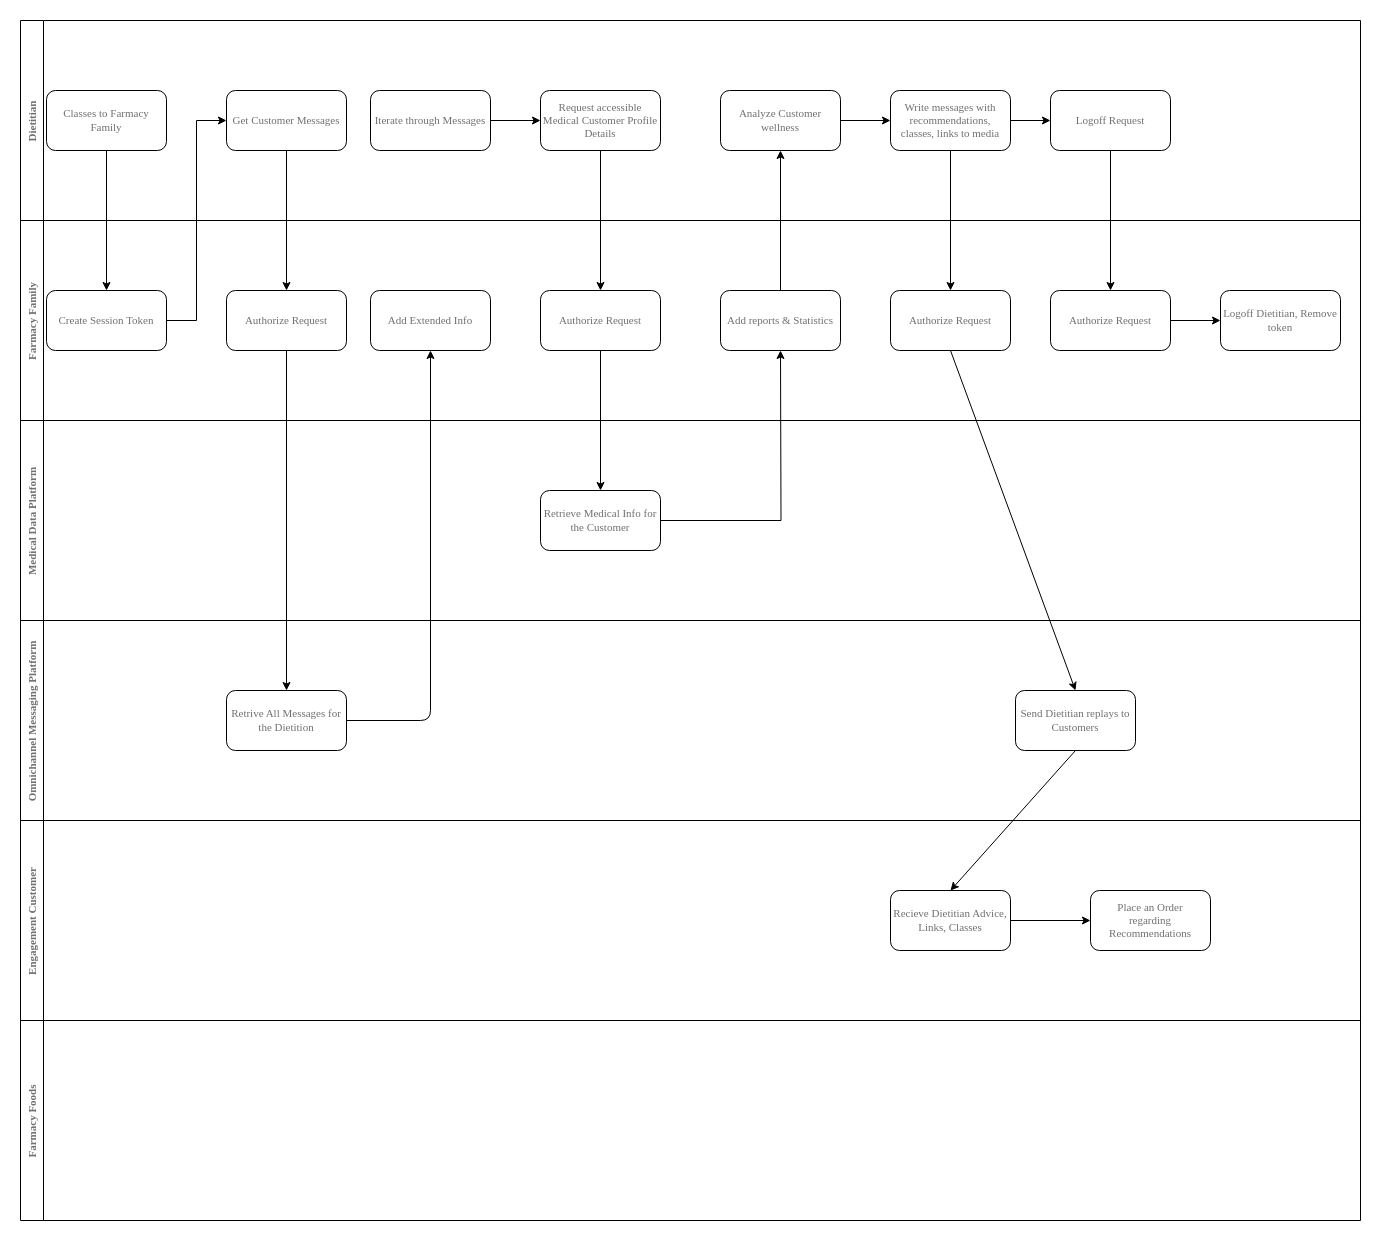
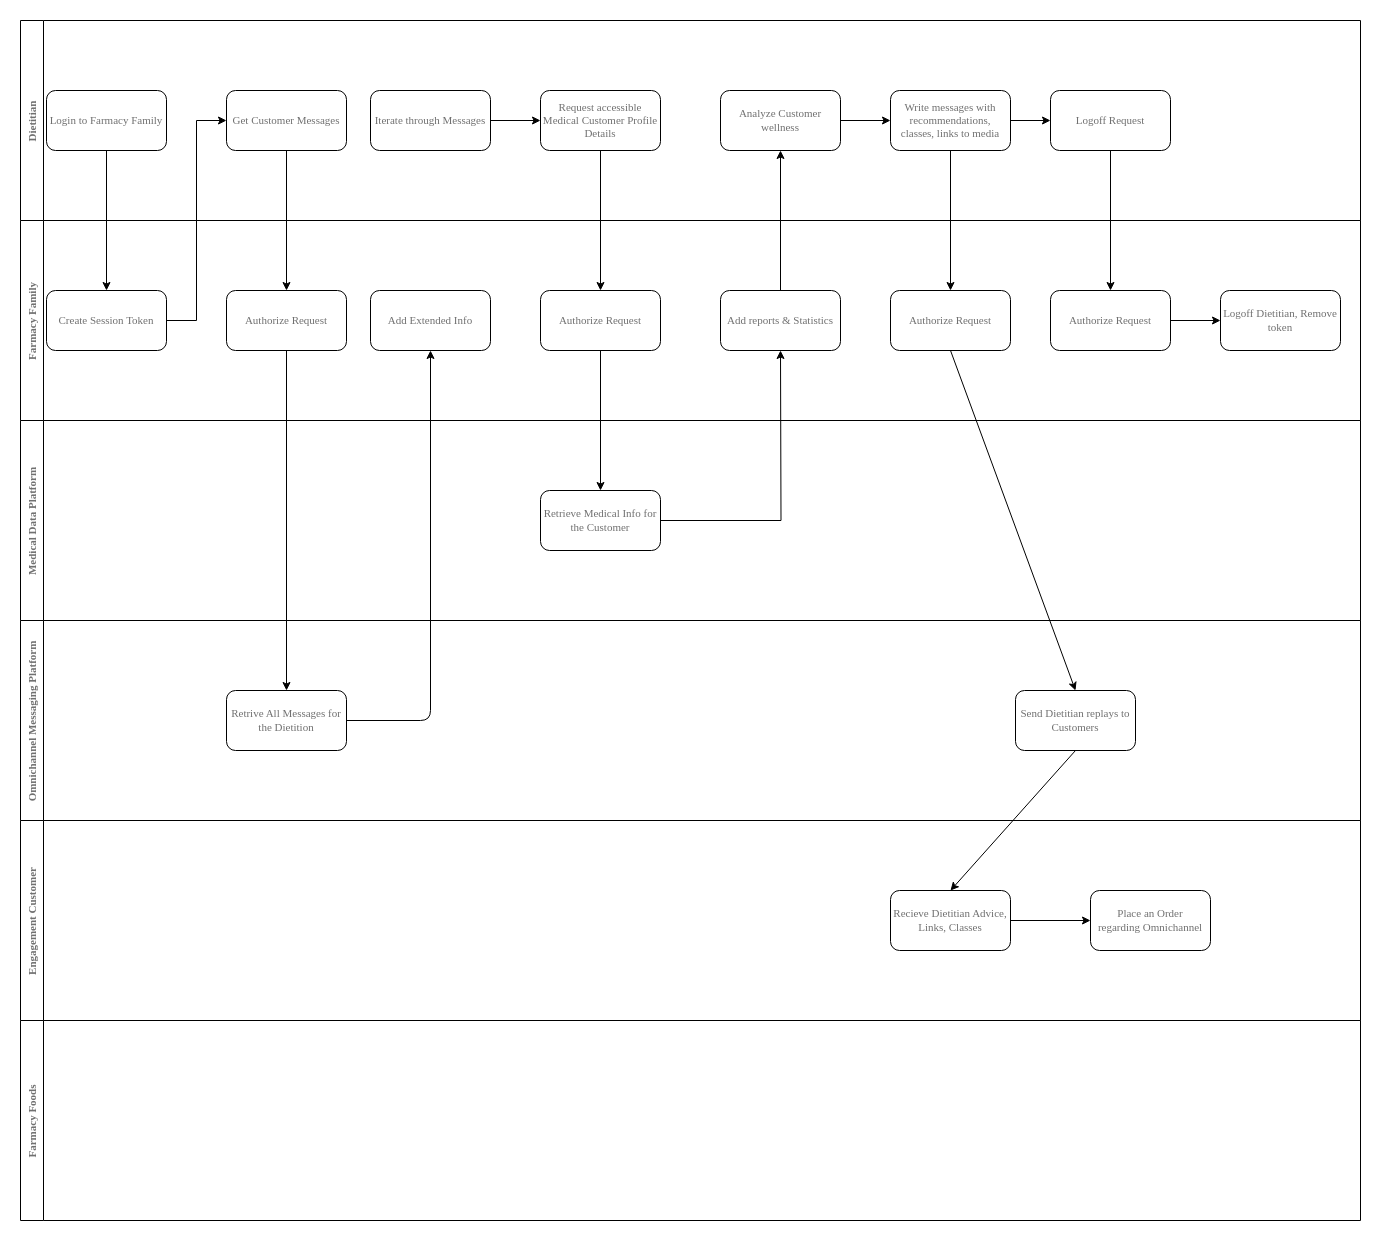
(107, 121) -> (107, 121)
(1151, 921) -> (1151, 921)
